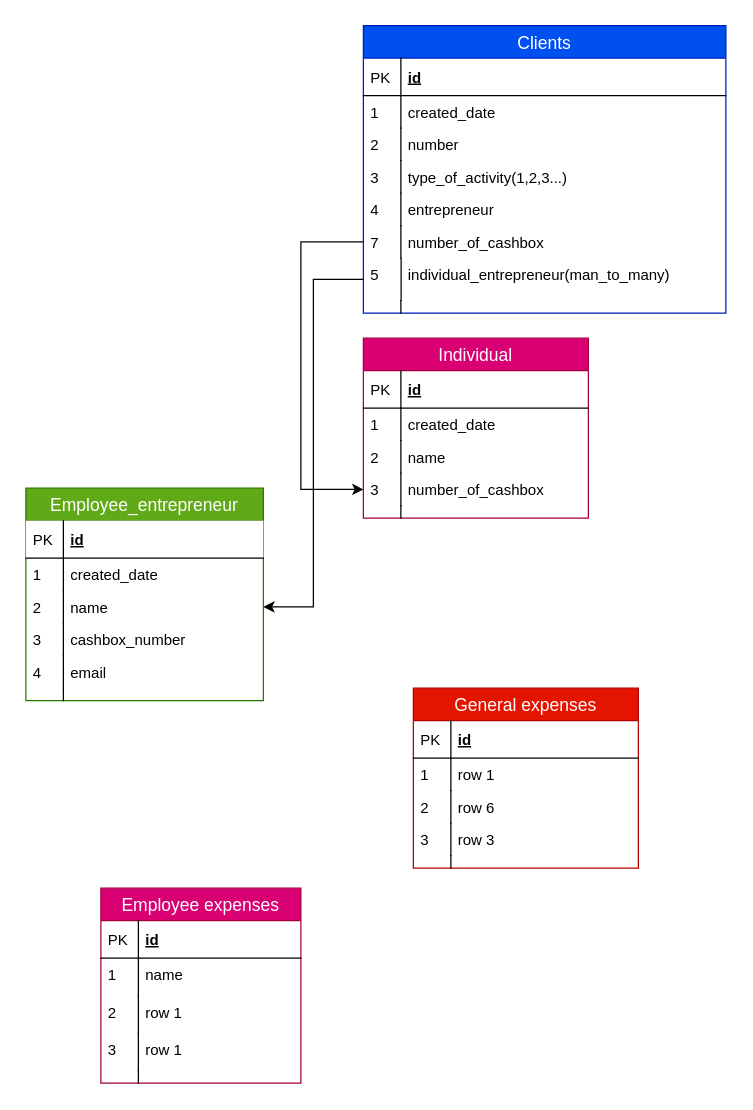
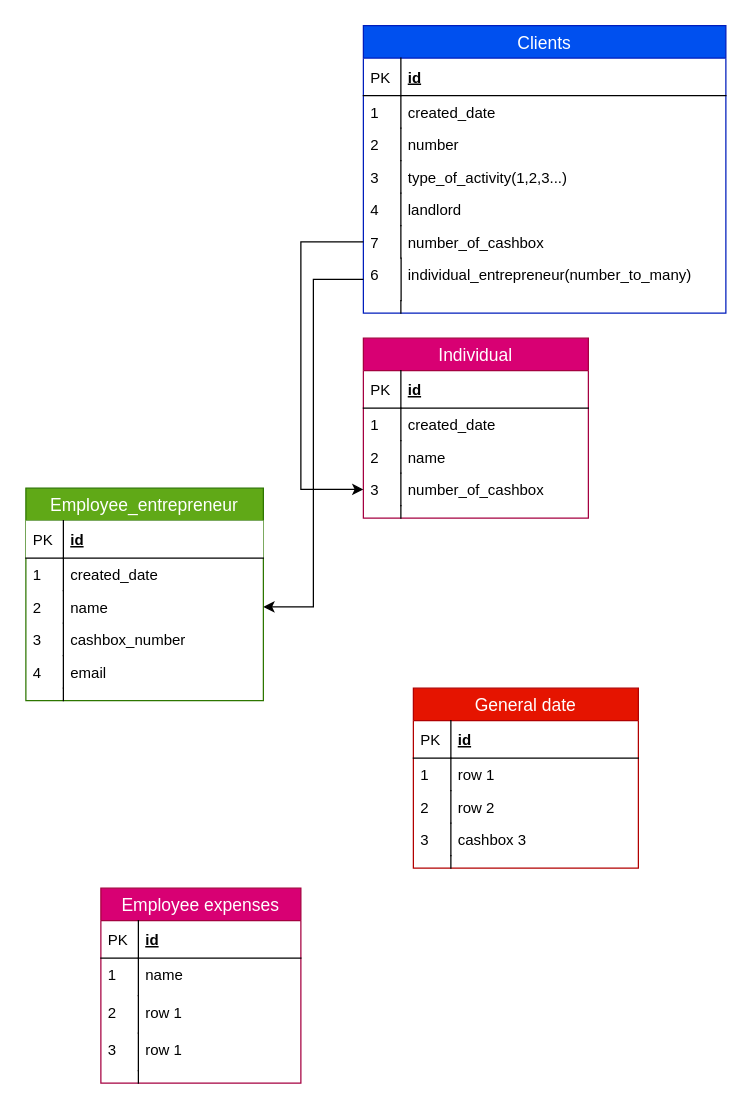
(458, 210) -> (437, 210)
(374, 275) -> (374, 275)
(551, 275) -> (564, 275)
(525, 705) -> (525, 705)
(477, 808) -> (477, 808)
(477, 840) -> (493, 840)
